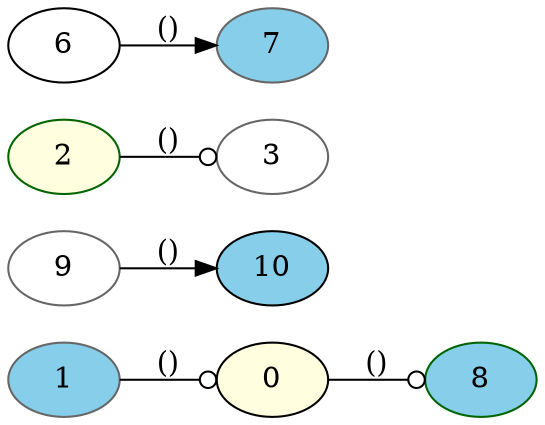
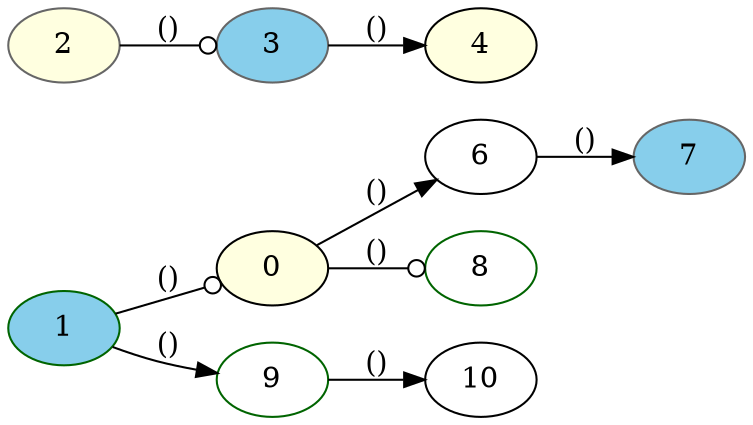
none -> (481, 45)
(64, 157) -> (64, 45)
(272, 157) -> (272, 45)
none -> (368, 218)
(64, 268) -> (272, 380)
(272, 268) -> (481, 380)
none -> (154, 360)
(64, 380) -> (64, 328)
(481, 380) -> (481, 268)
